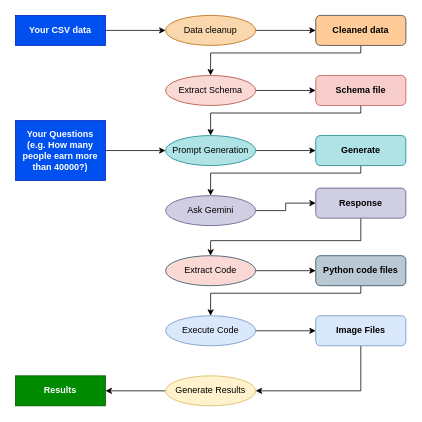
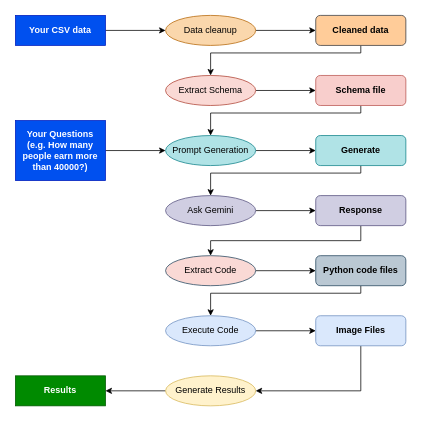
(360, 203) -> (360, 210)
